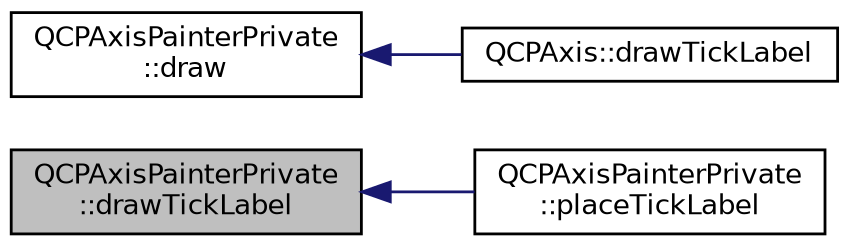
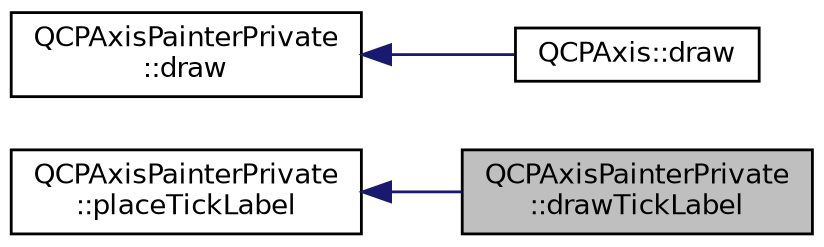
(650, 55) -> (637, 55)
(433, 192) -> (426, 192)
